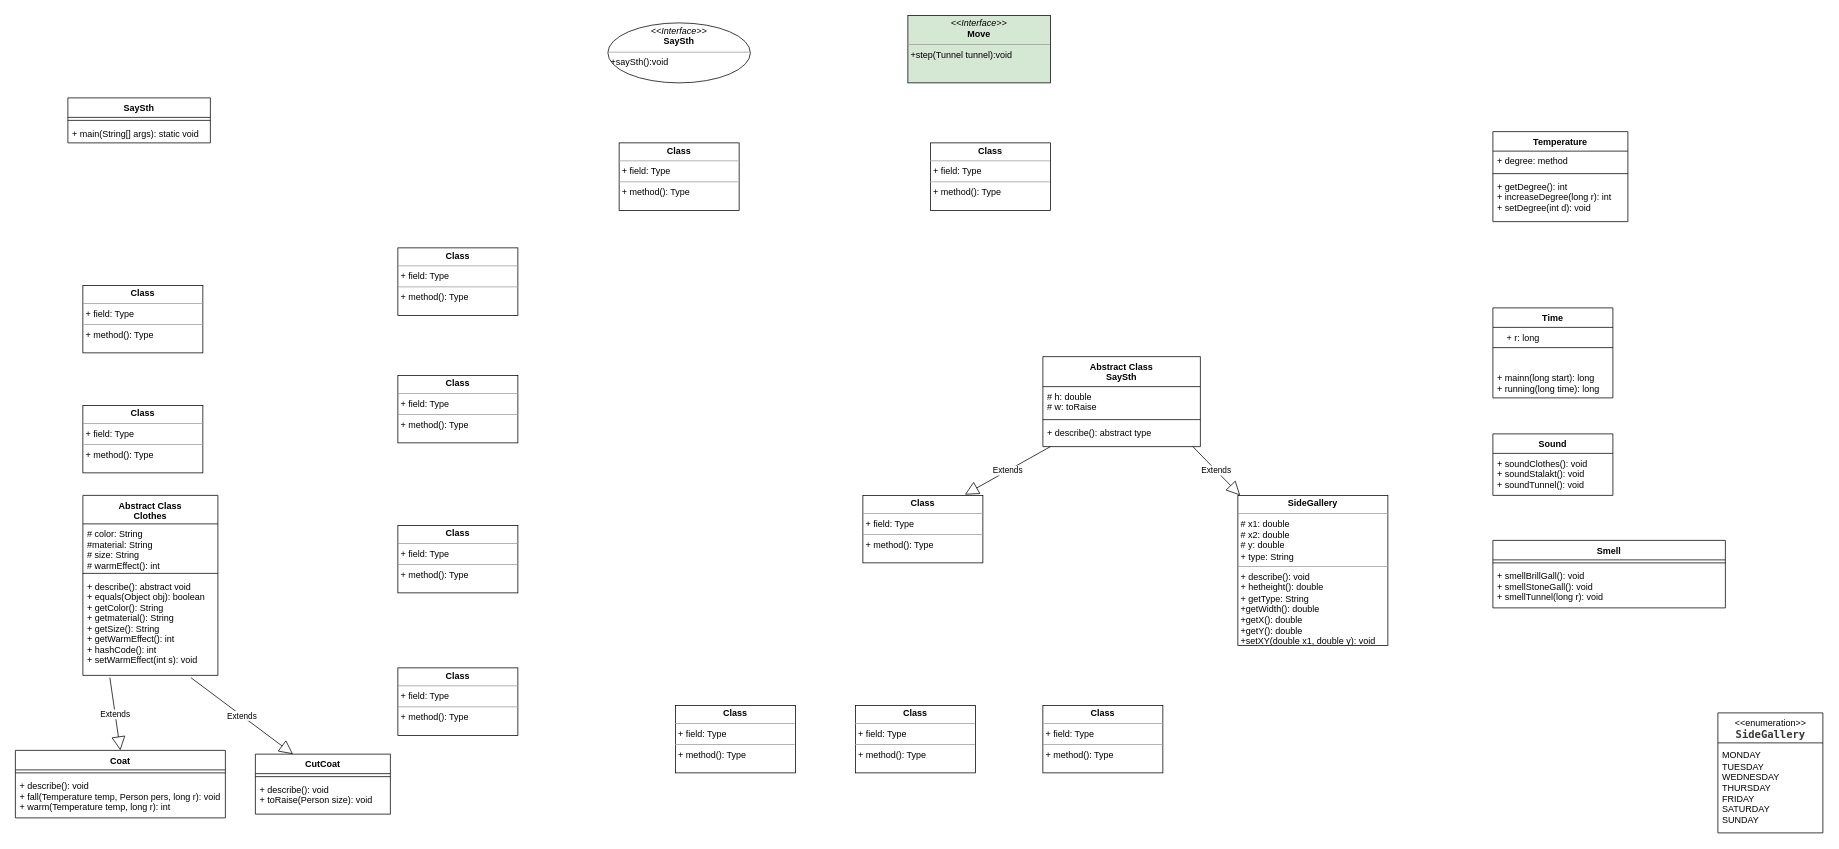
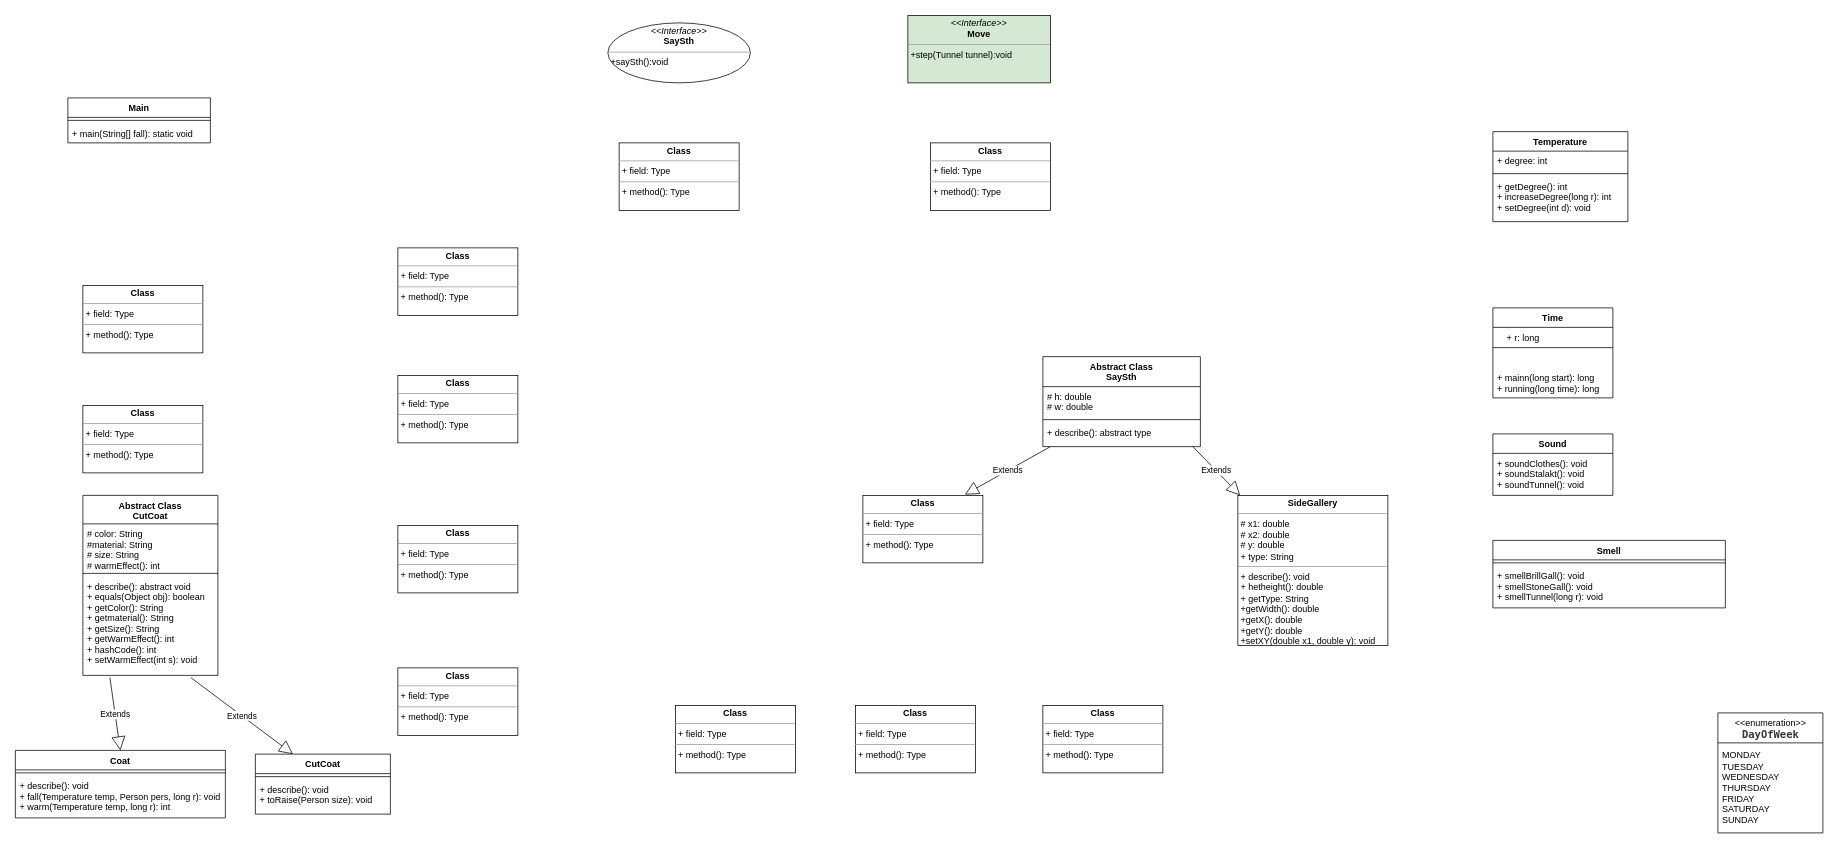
(139, 108) -> (139, 108)
(147, 134) -> (145, 134)
(1534, 161) -> (1525, 161)
(1070, 397) -> (1070, 397)
(150, 506) -> (150, 506)
(1771, 729) -> (1771, 729)
